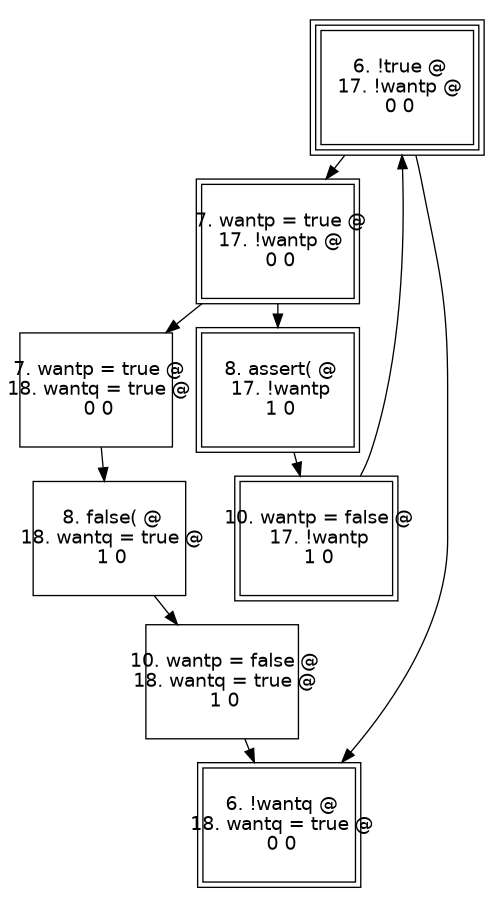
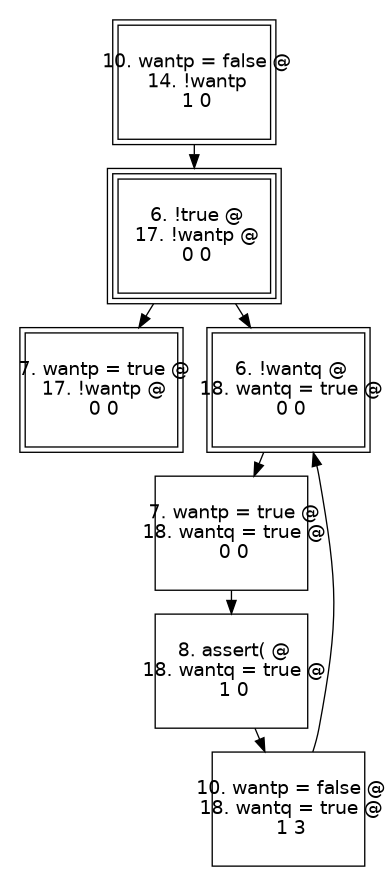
(189, 314) -> (261, 458)
(278, 390) -> none
(109, 539) -> (231, 671)
(316, 539) -> (194, 82)
(222, 682) -> (288, 809)
